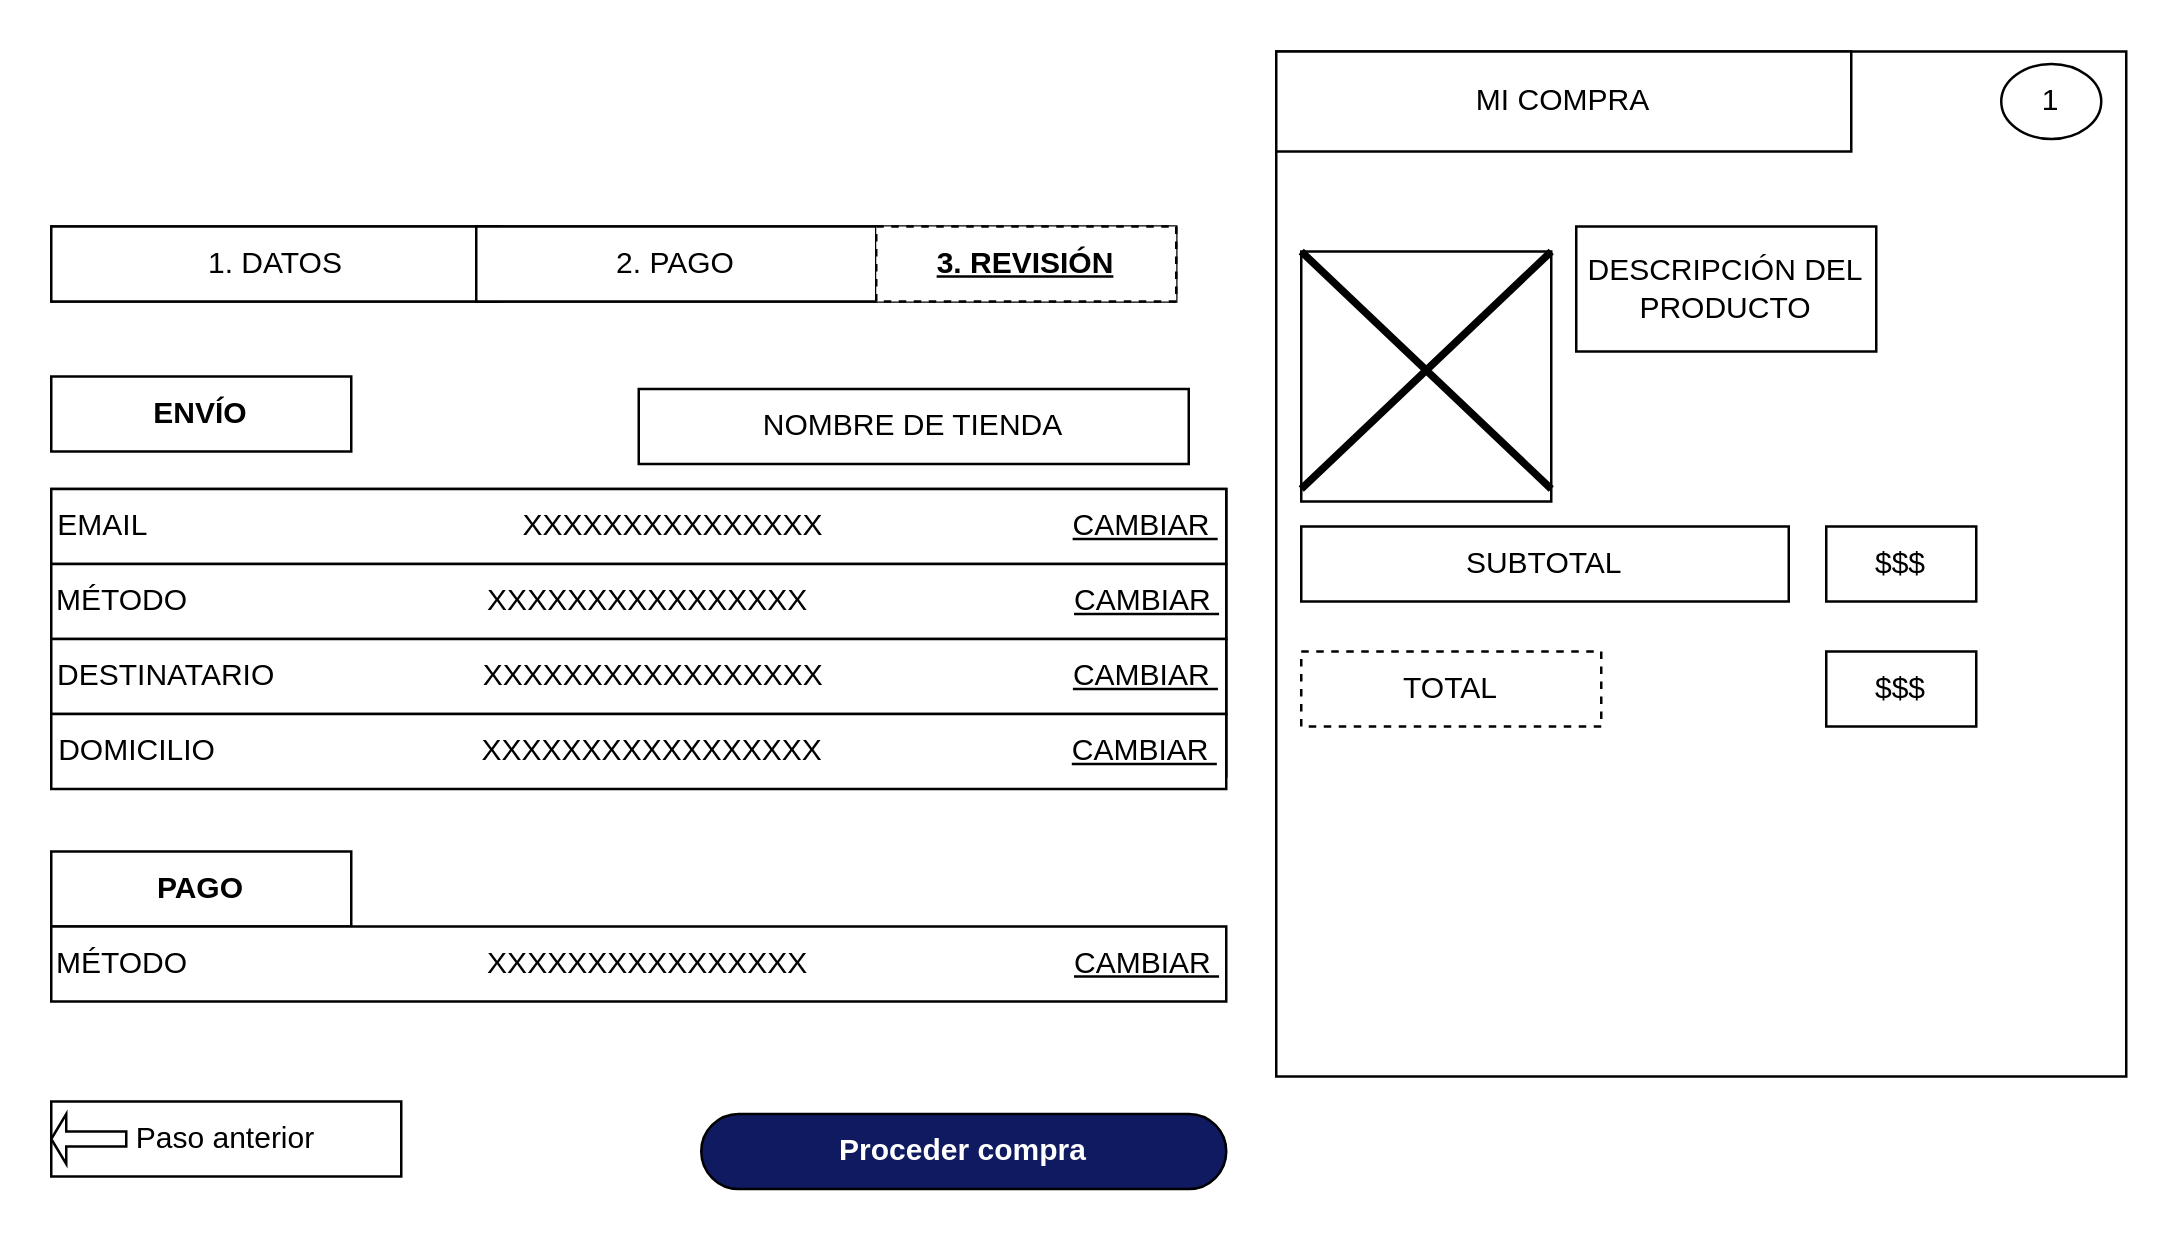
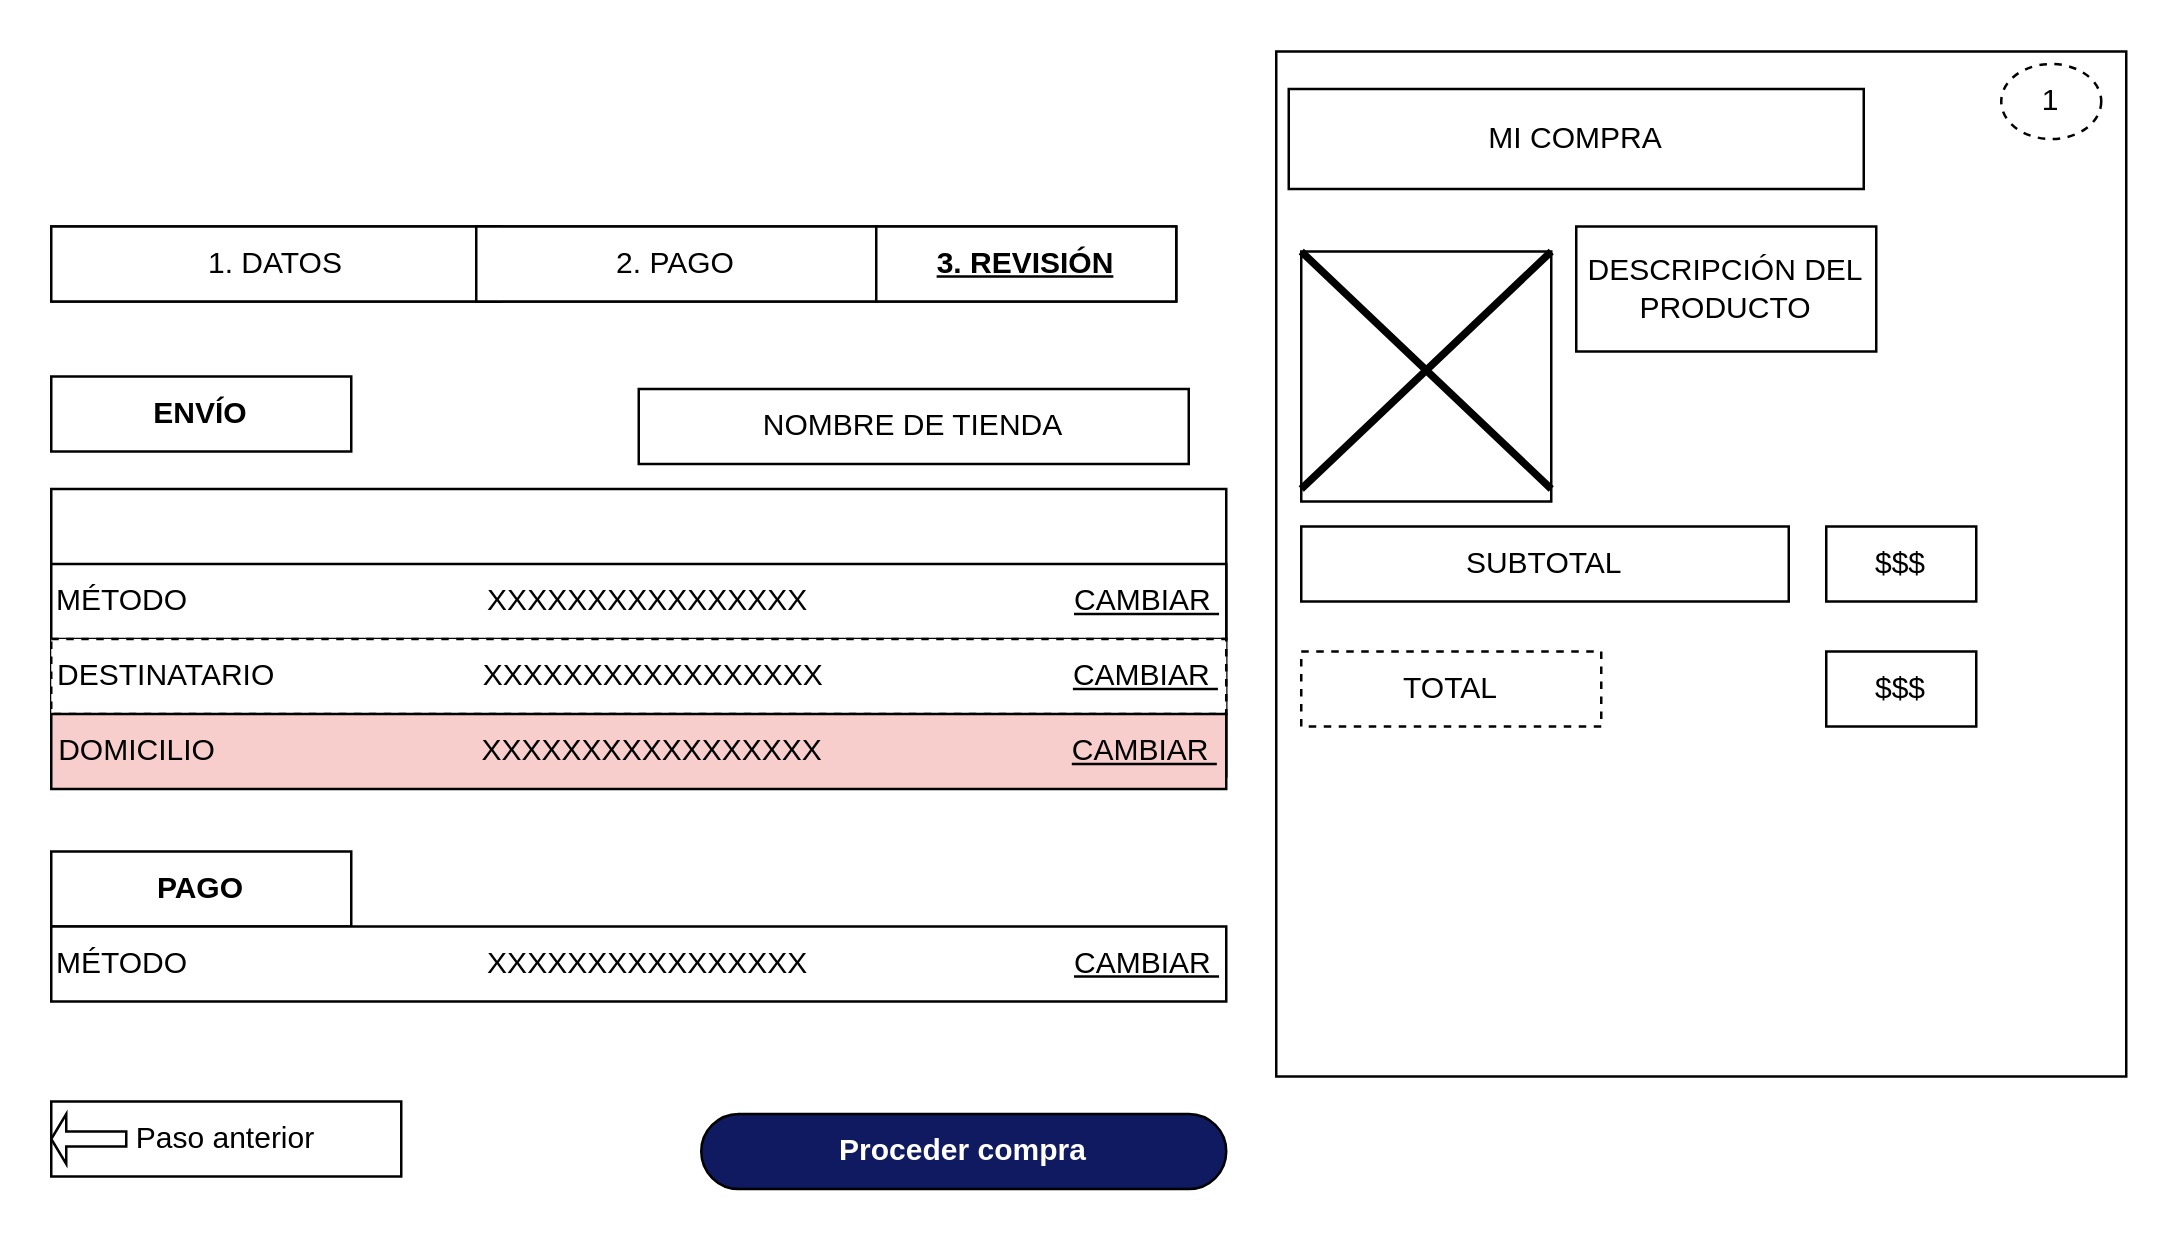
(1564, 101) -> (1576, 139)
(2051, 101) -> (2051, 101)
(1026, 264) -> (1026, 264)
(639, 526) -> none
(639, 676) -> (639, 676)
(639, 751) -> (639, 751)
